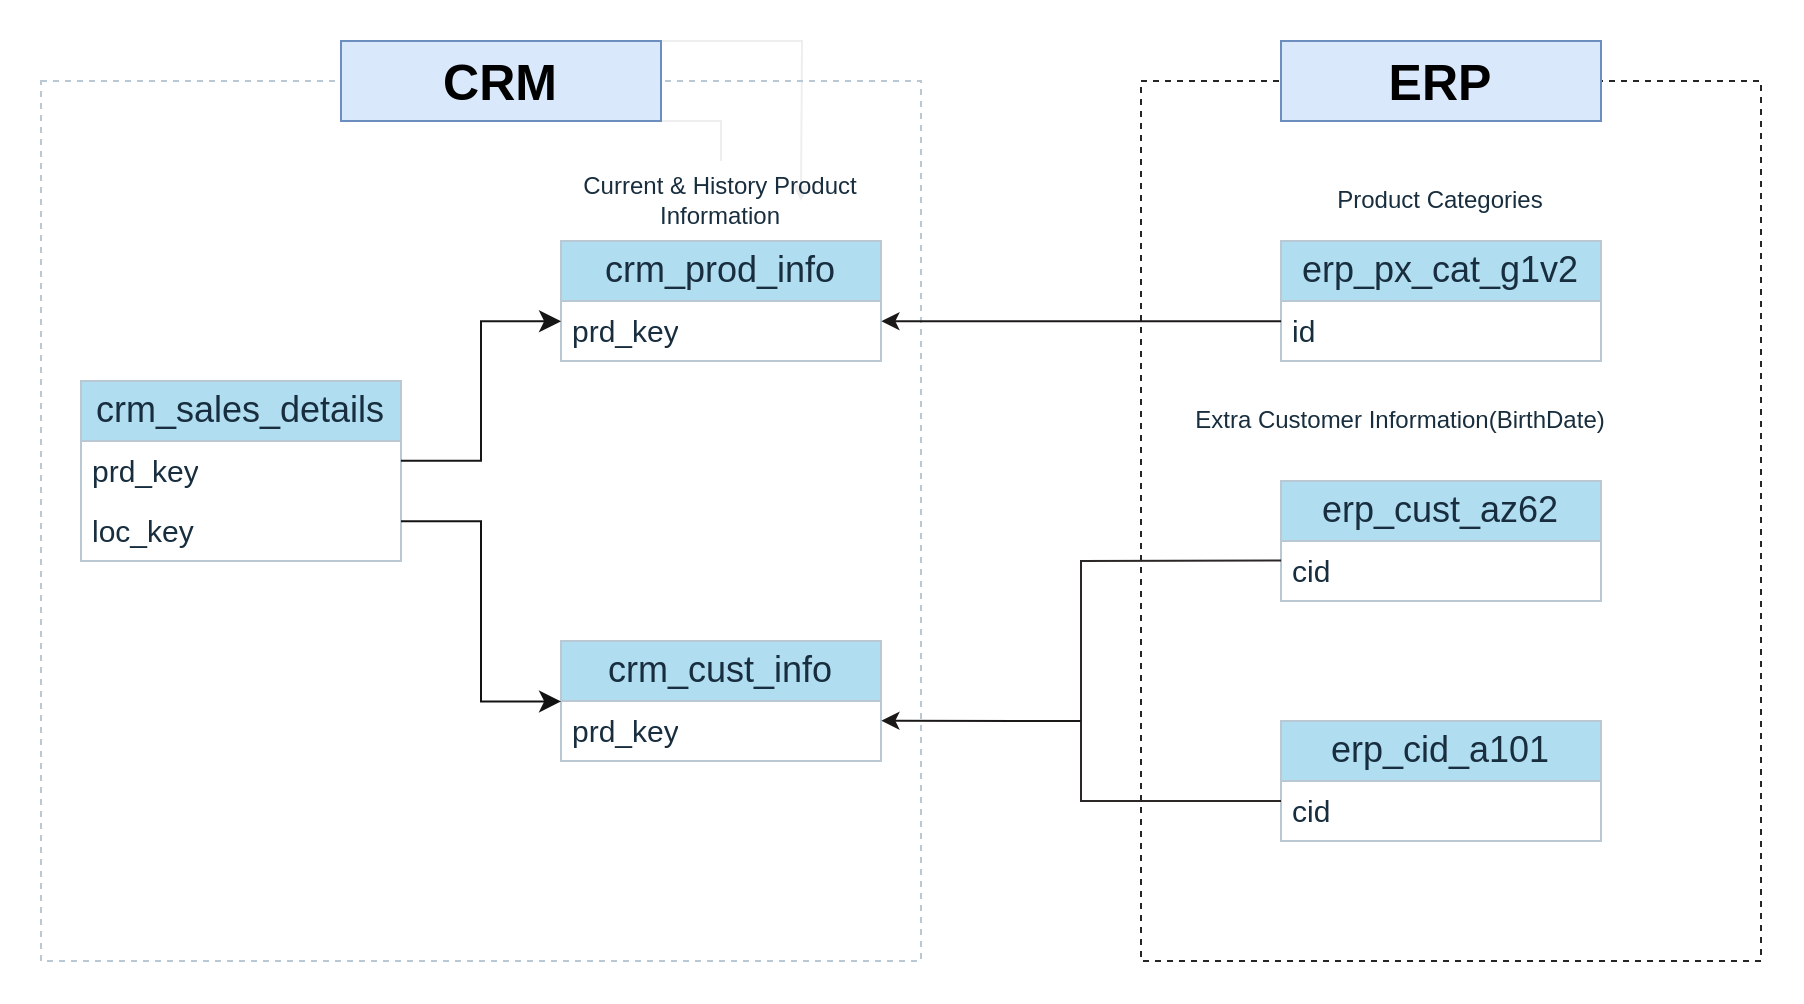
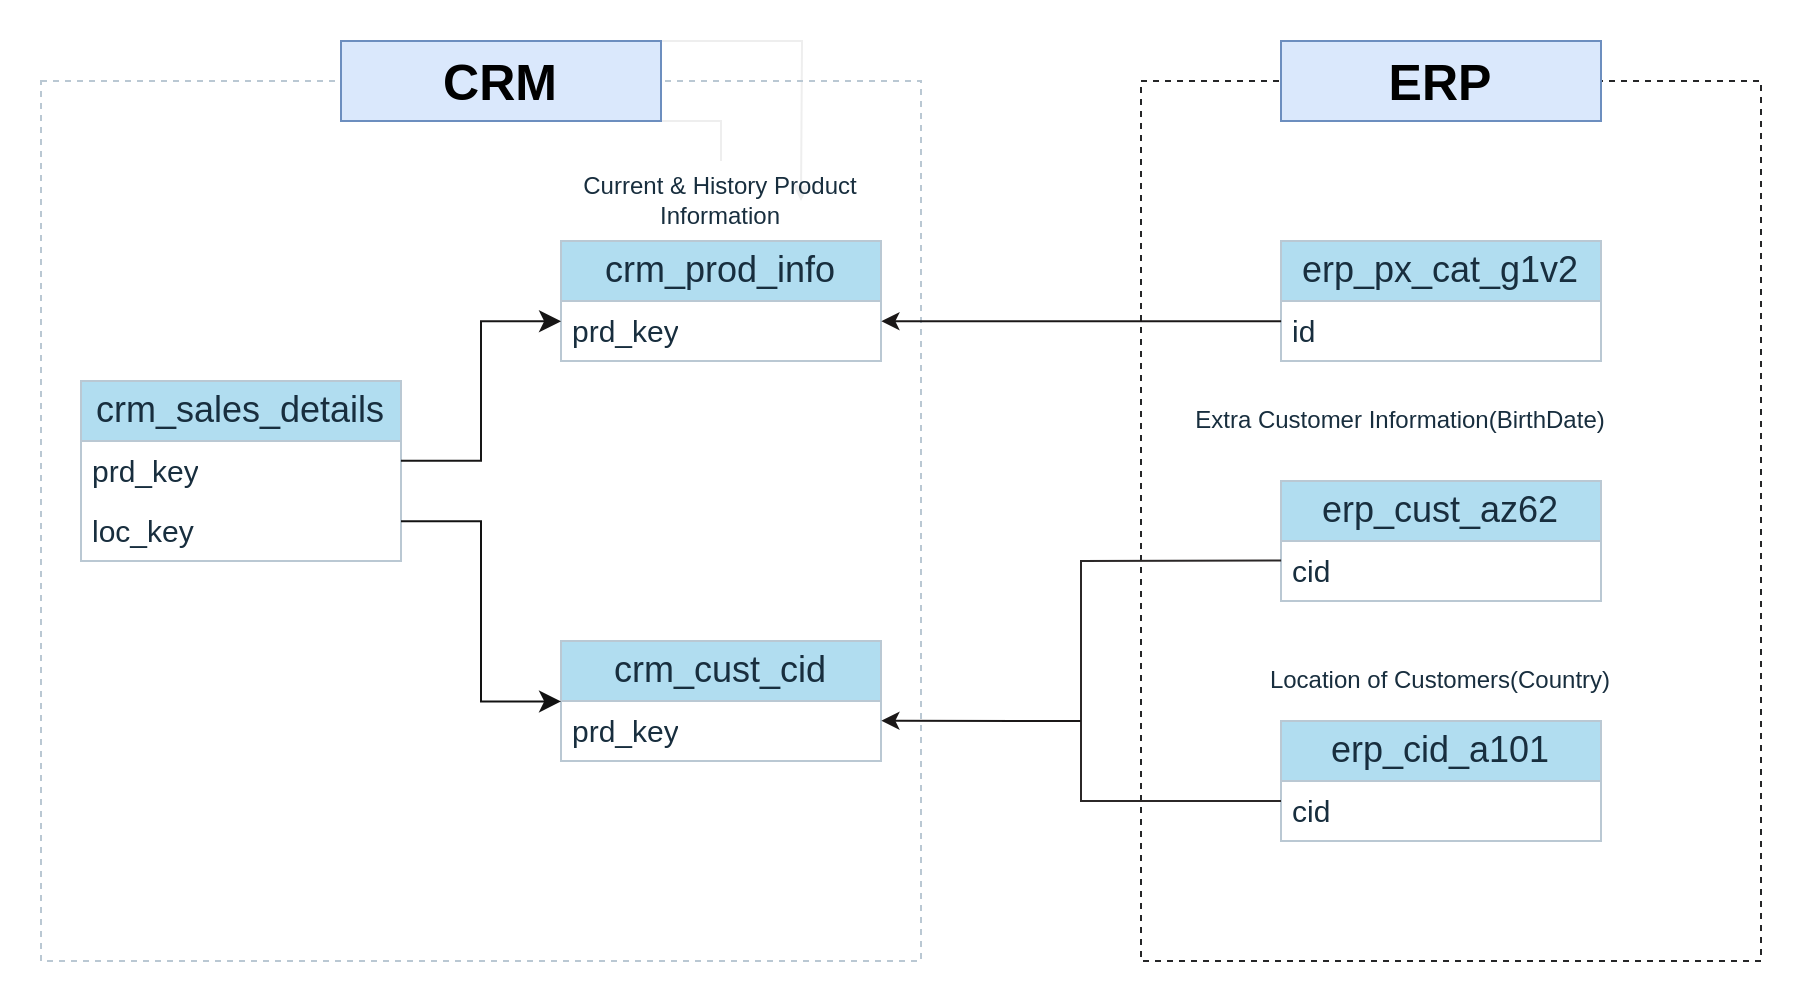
(1441, 201) -> none
(721, 671) -> (721, 671)
none -> (1441, 681)
